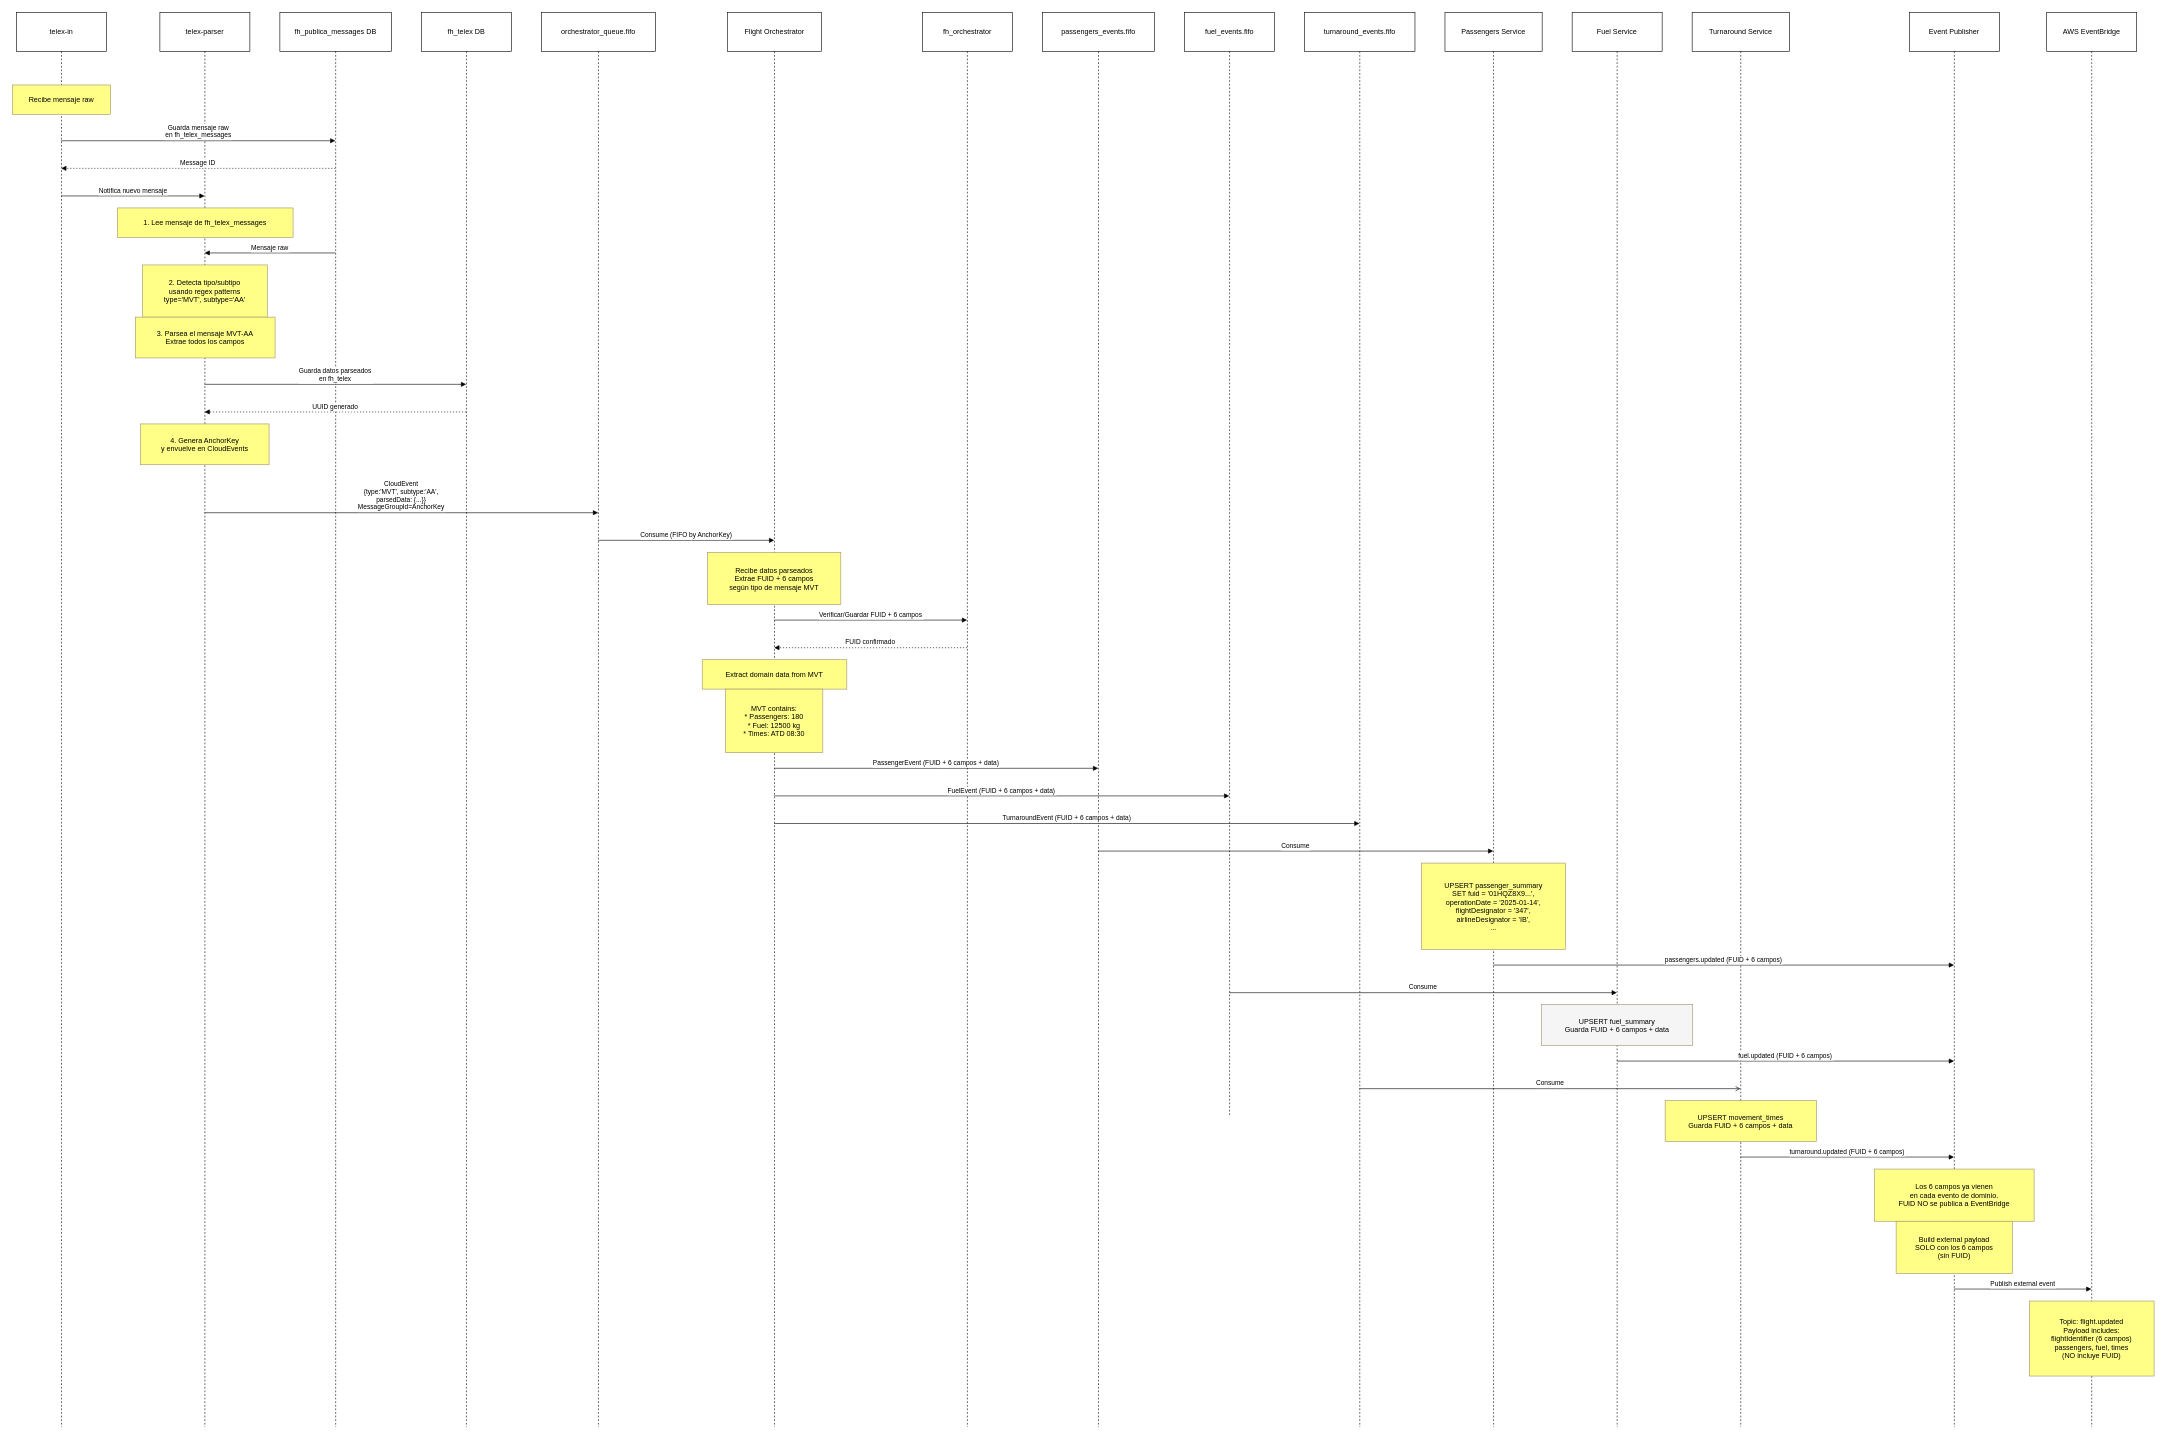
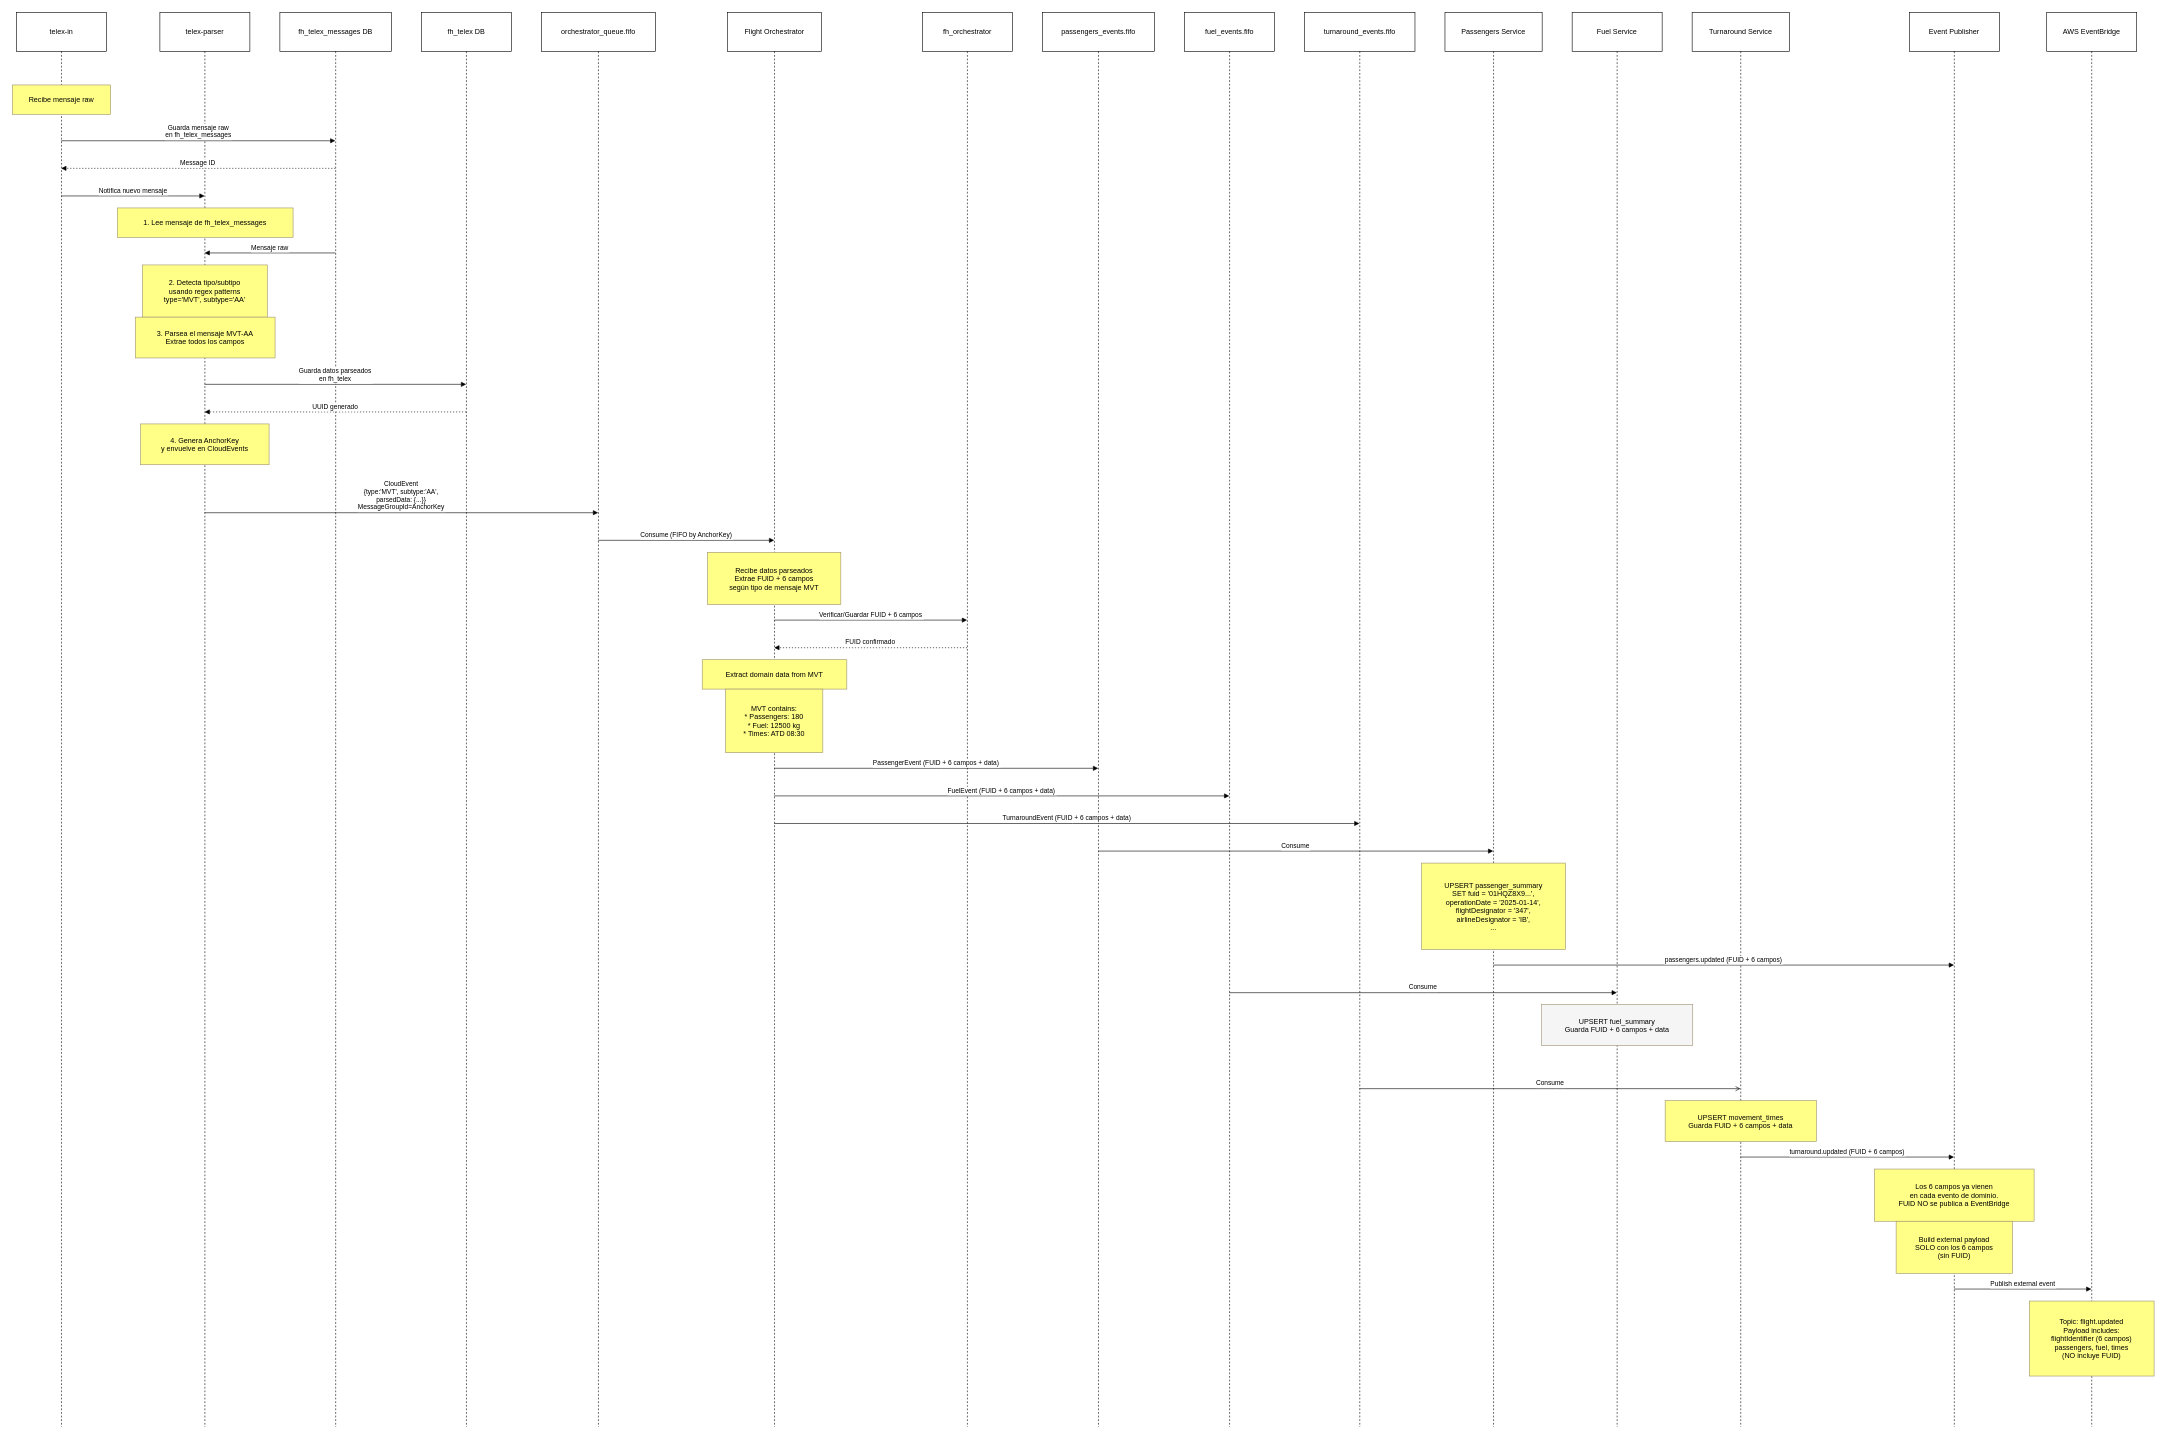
(336, 32) -> (336, 32)
(1230, 564) -> (1230, 720)
(1830, 1061) -> none
